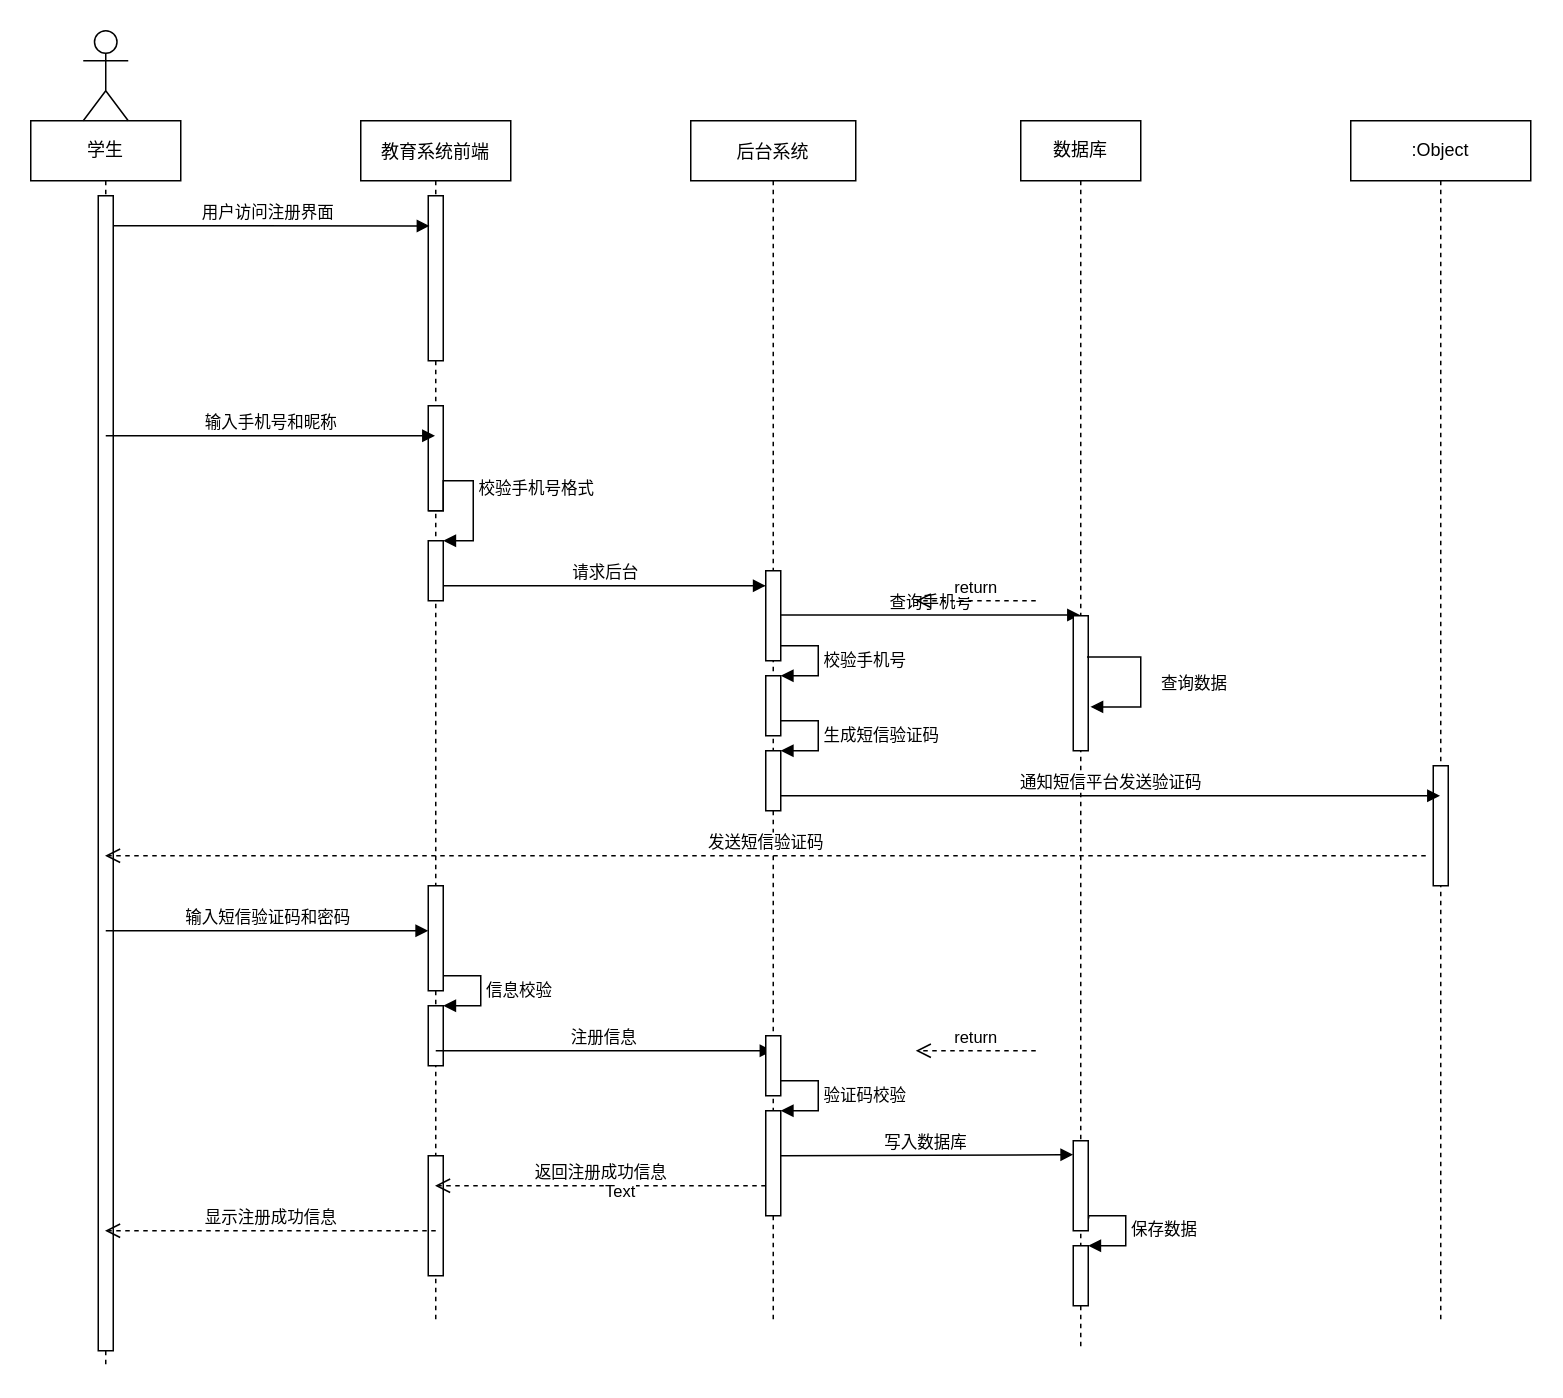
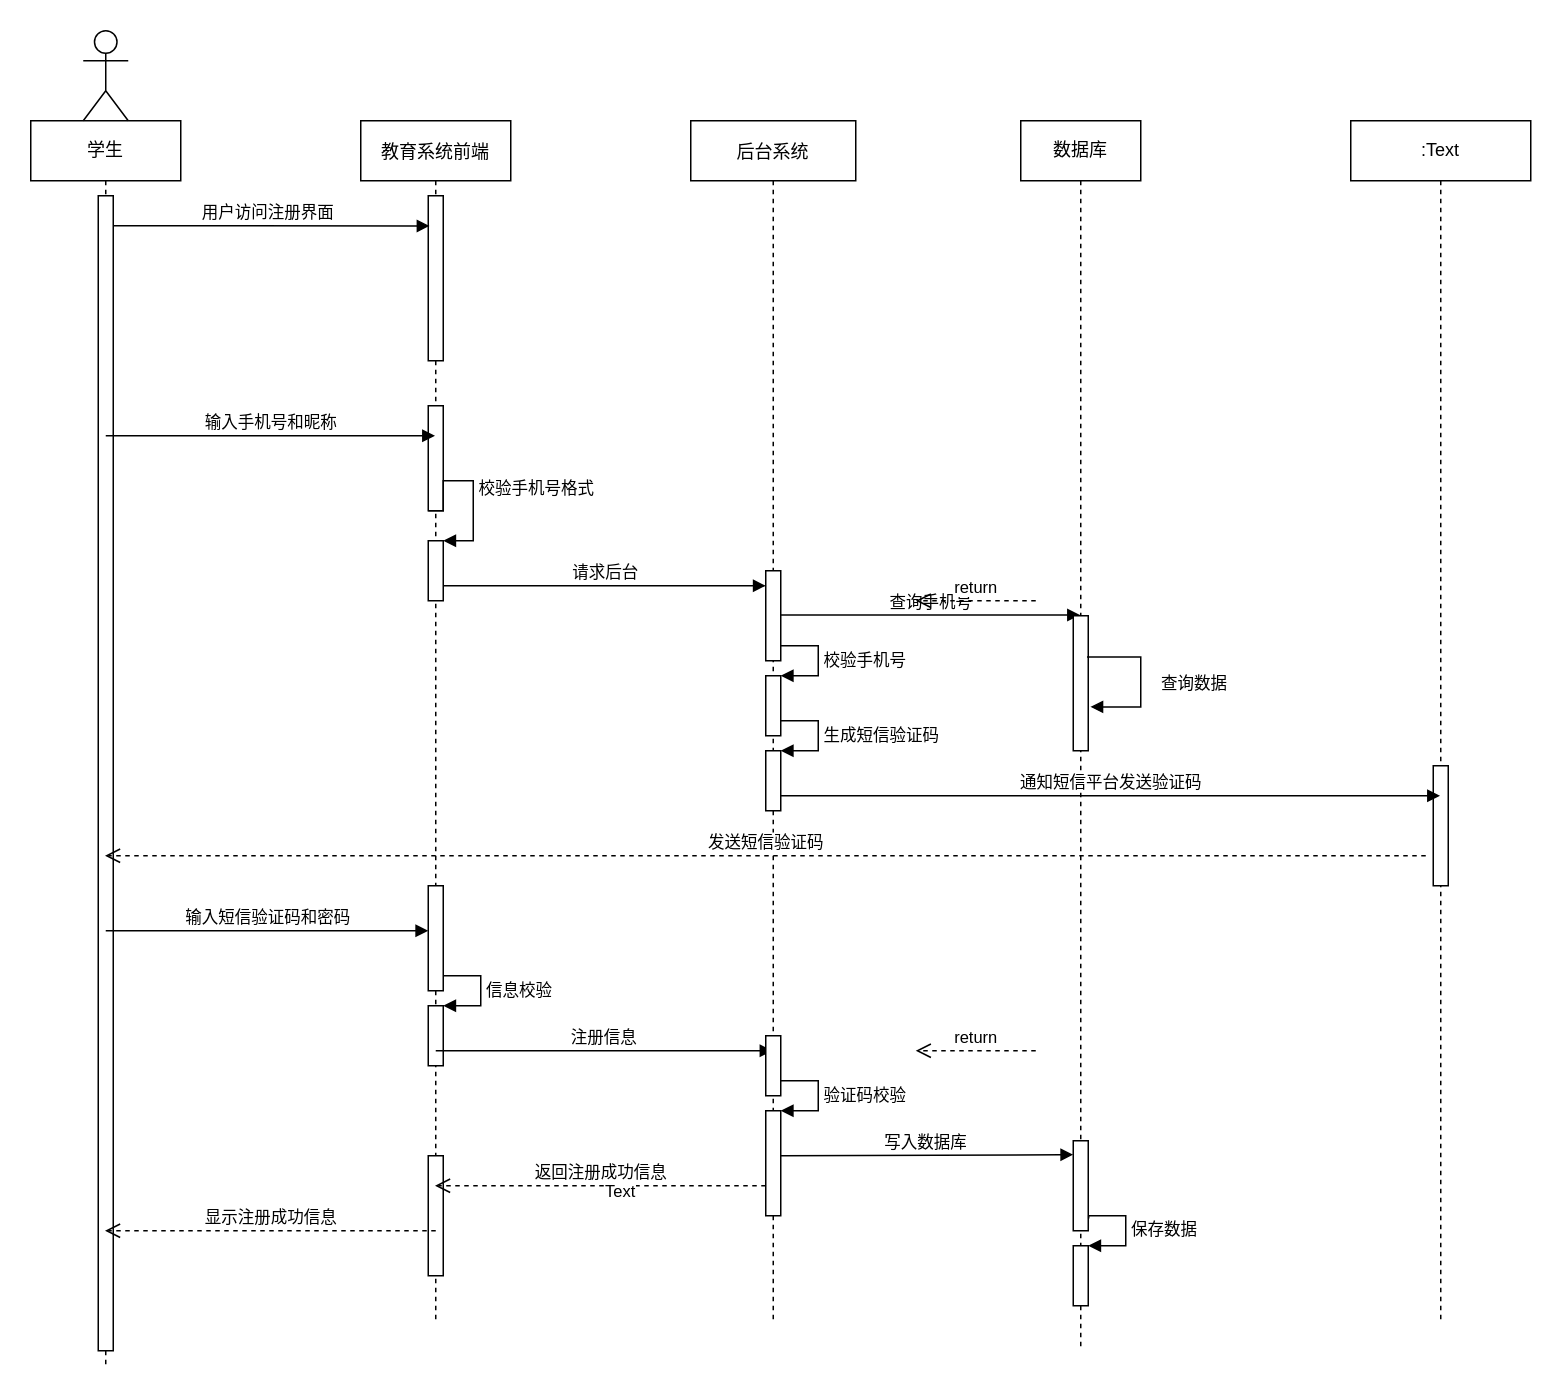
(1441, 151) -> (1441, 151)
